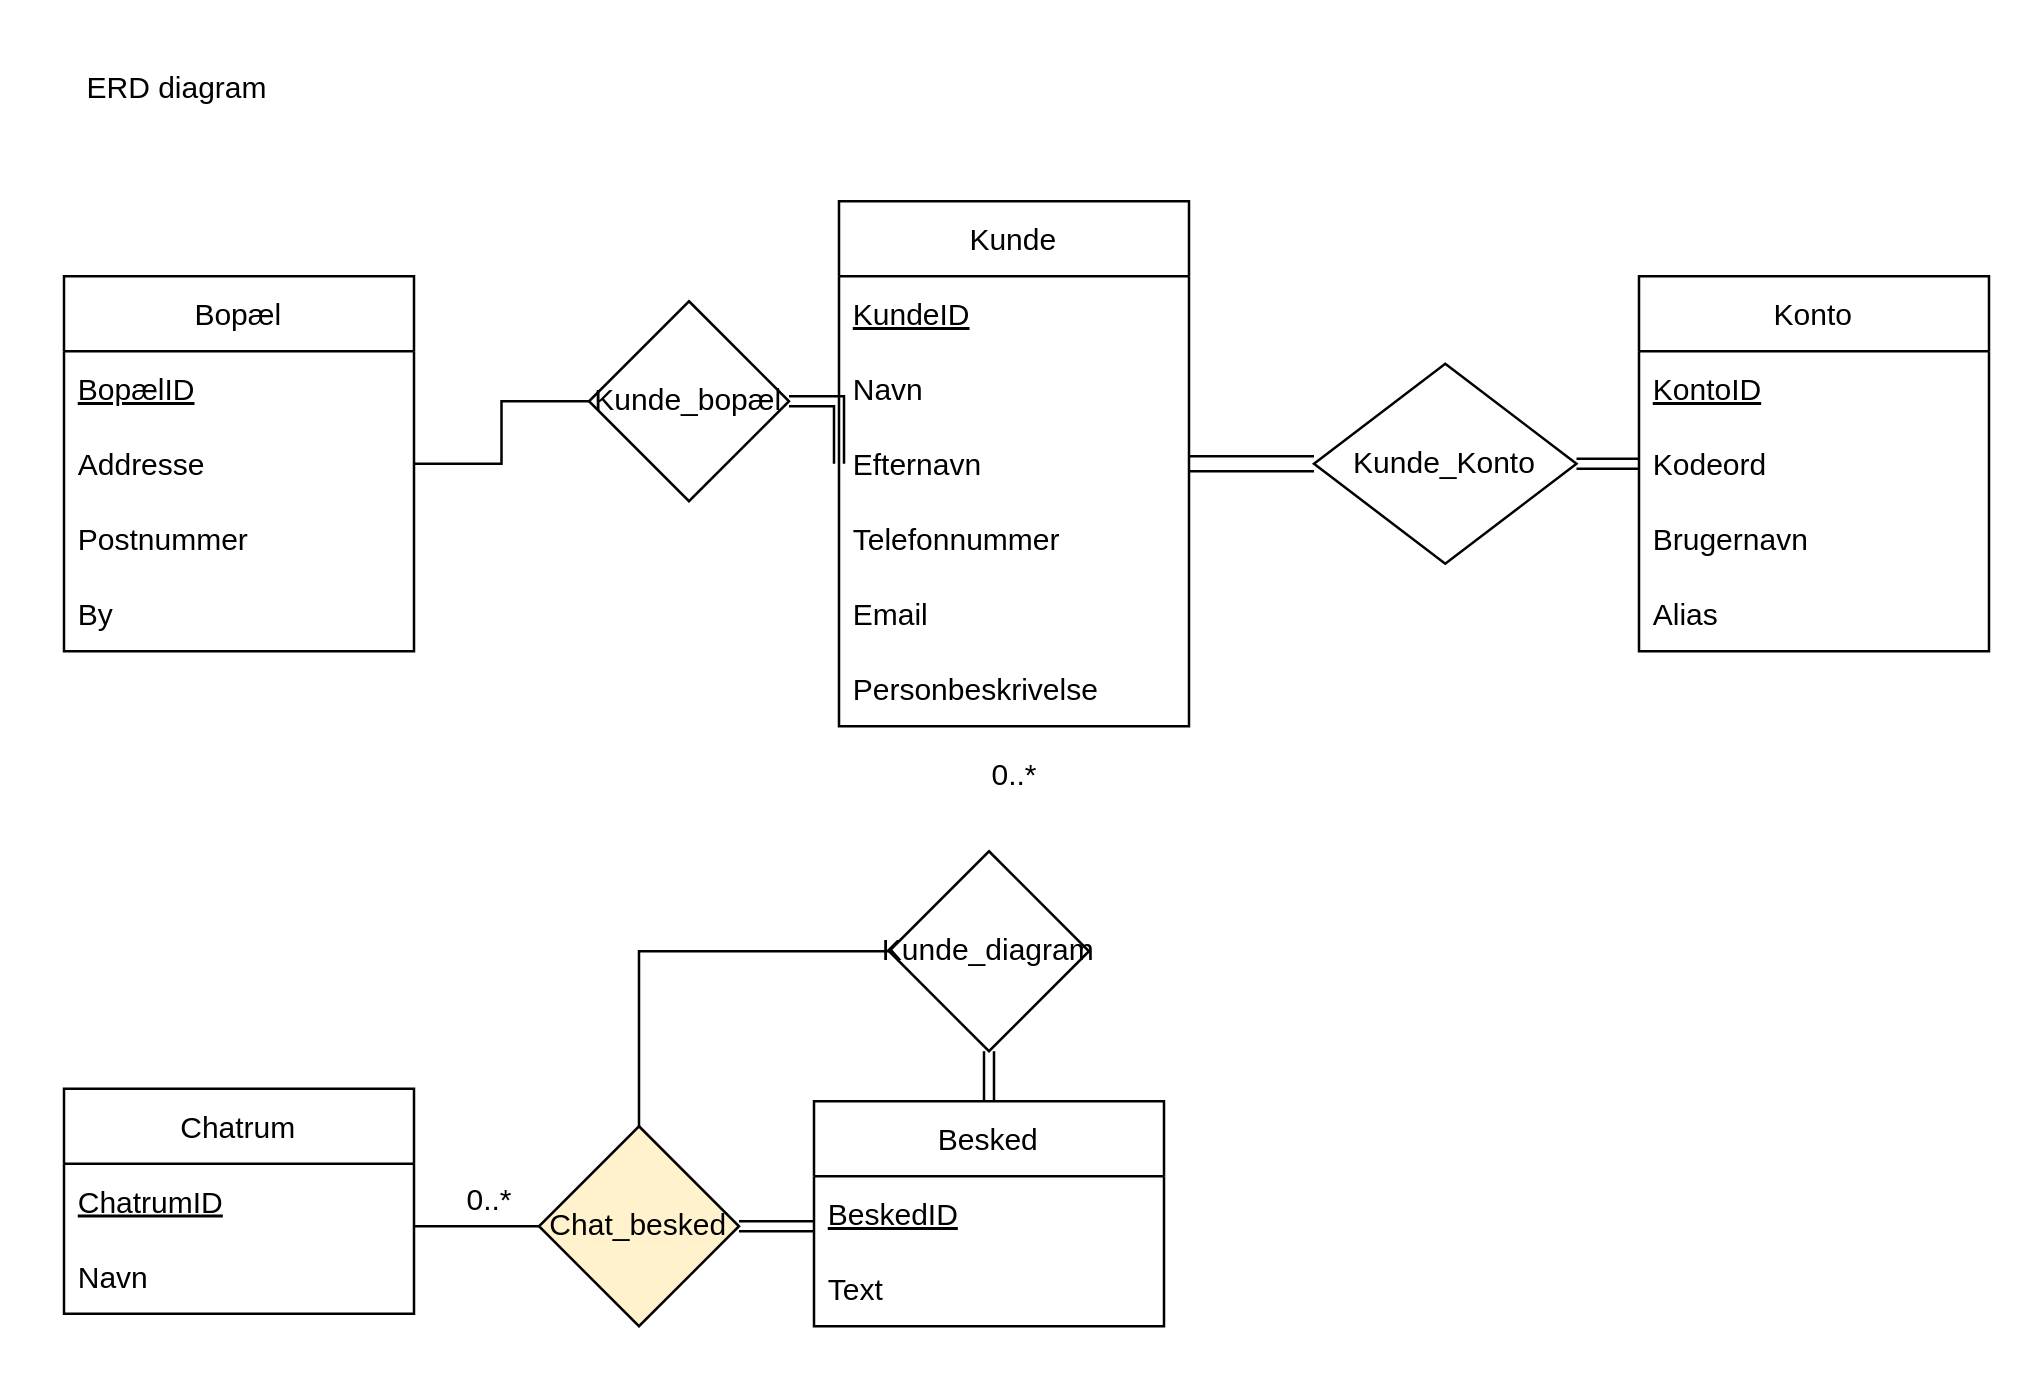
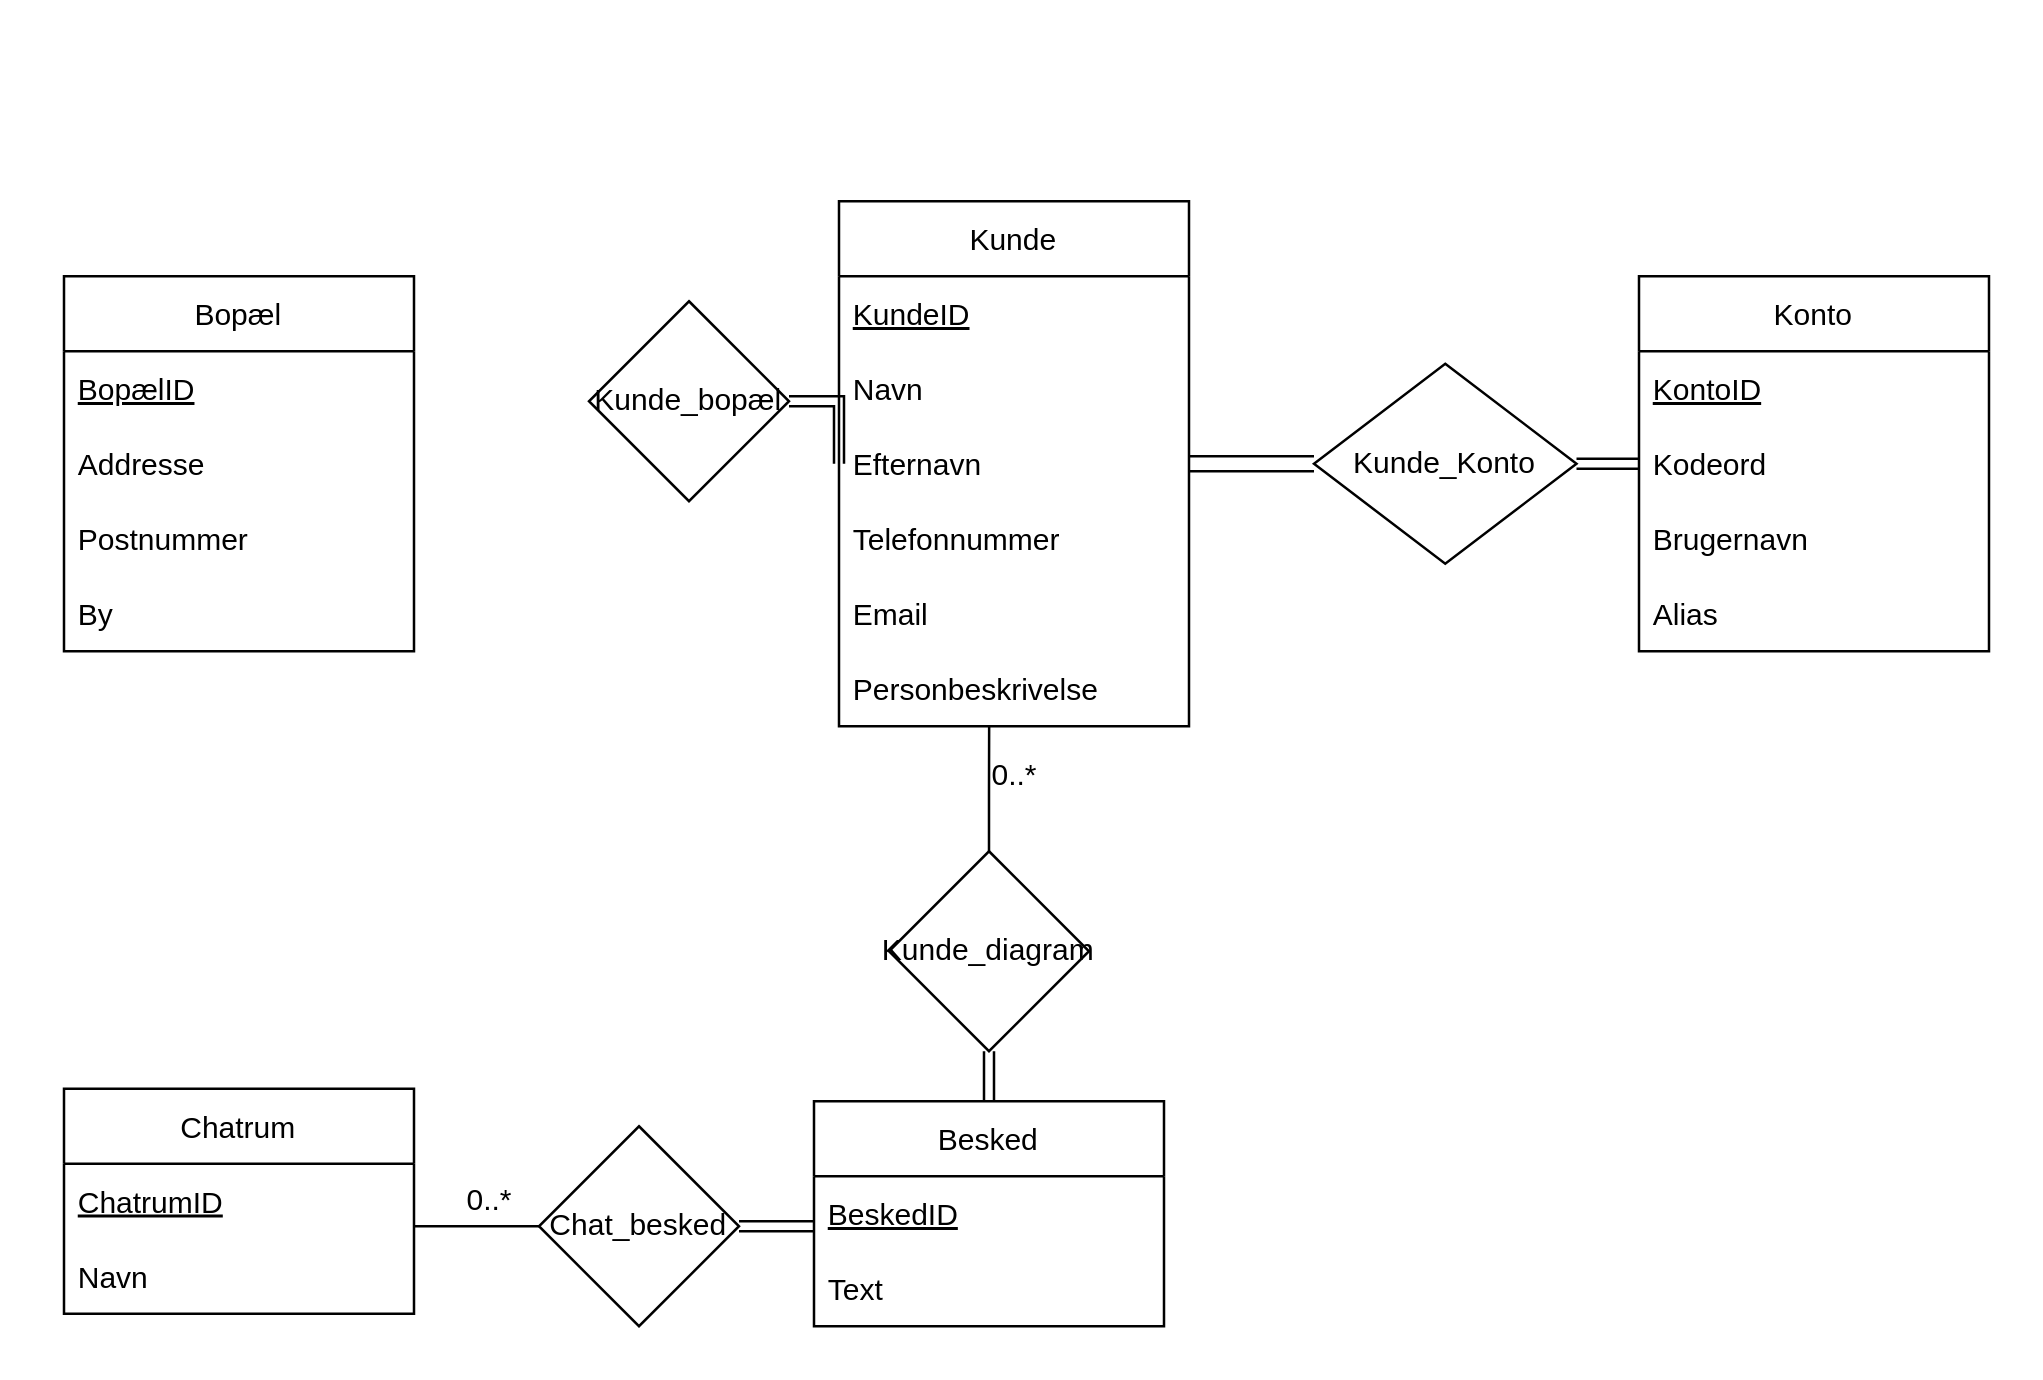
(176, 89) -> none
(501, 431) -> none
(675, 951) -> (989, 792)
(639, 1226) -> (639, 1226)
